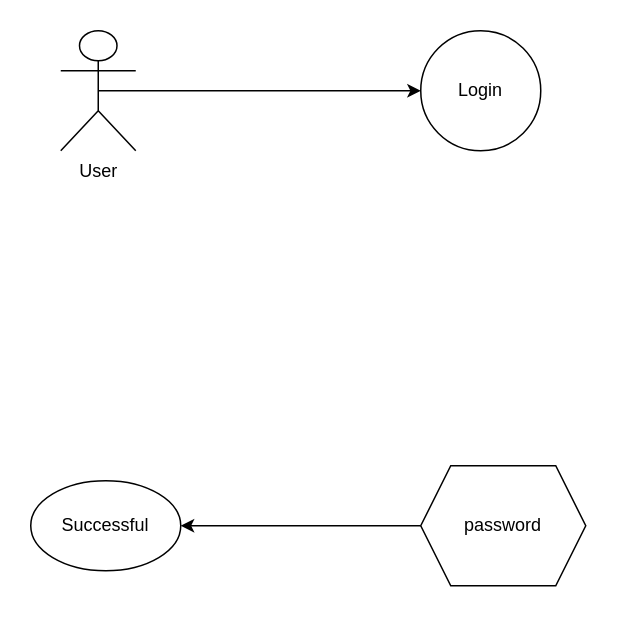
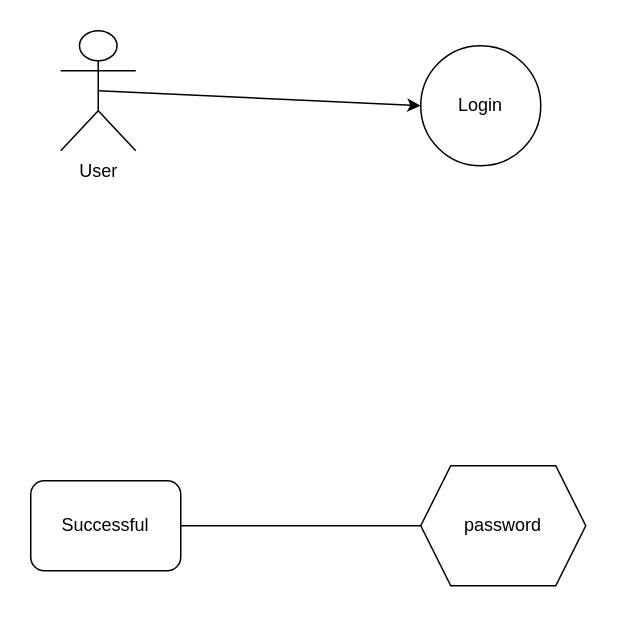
(481, 91) -> (481, 106)
(106, 526) -> (106, 526)
(192, 526) -> (187, 526)
